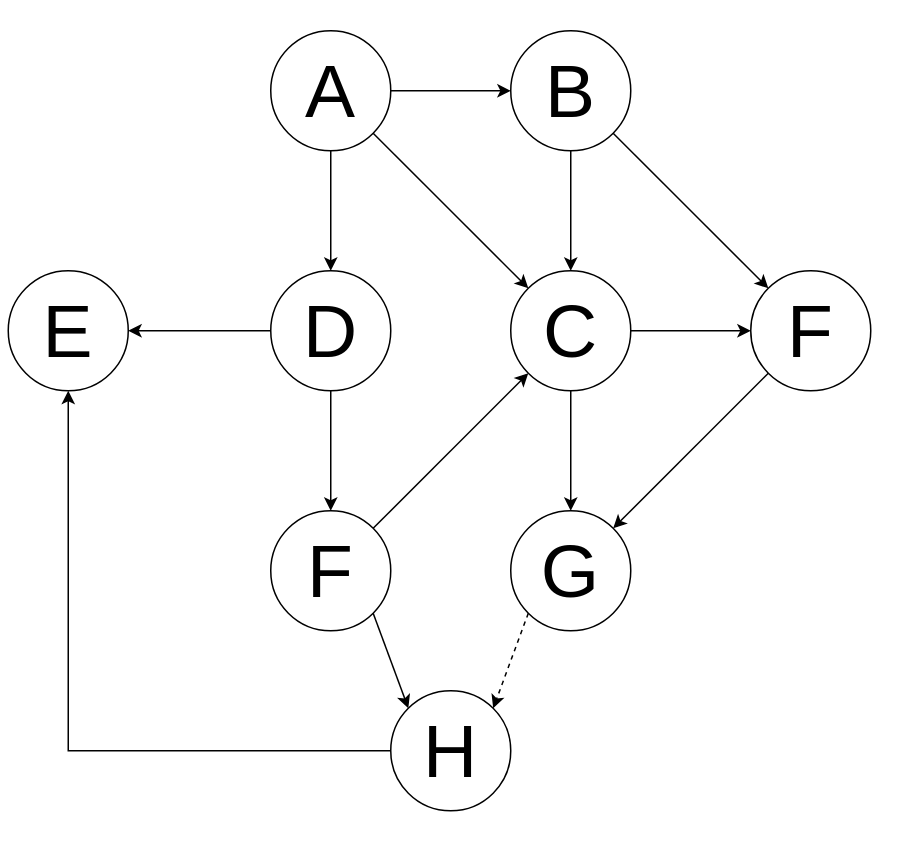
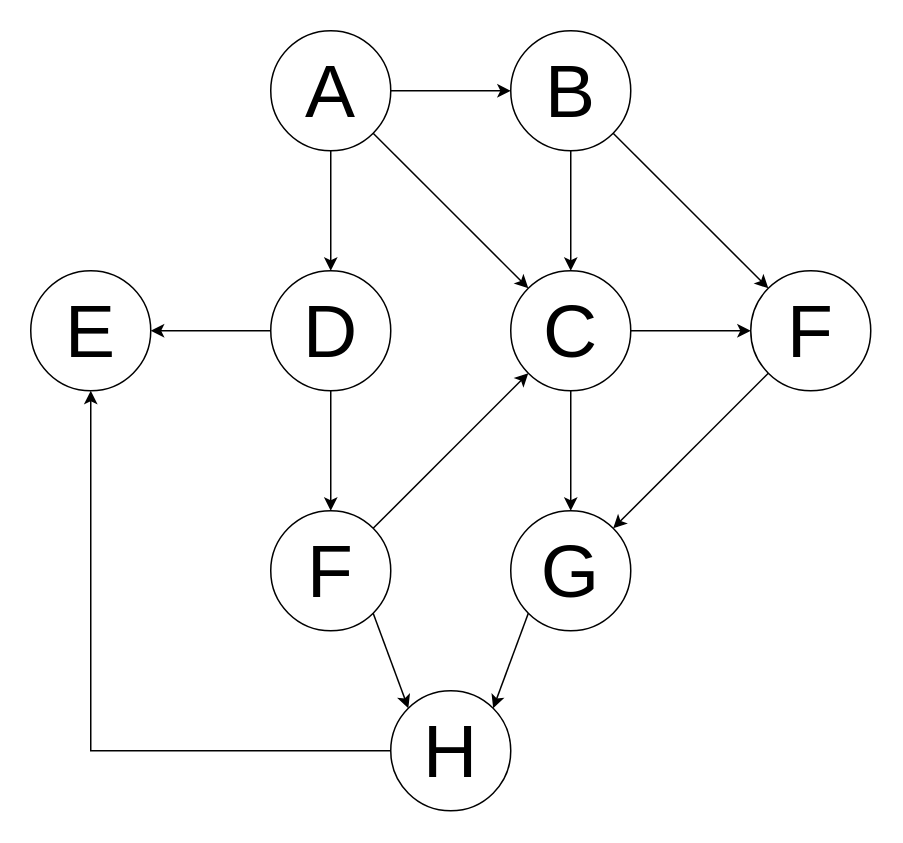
(68, 331) -> (91, 331)
(513, 656) -> (513, 656)
